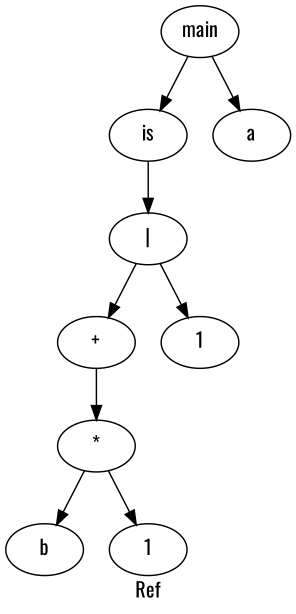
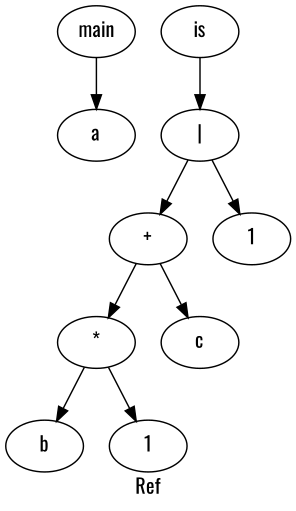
(177, 77) -> none
none -> (200, 342)
